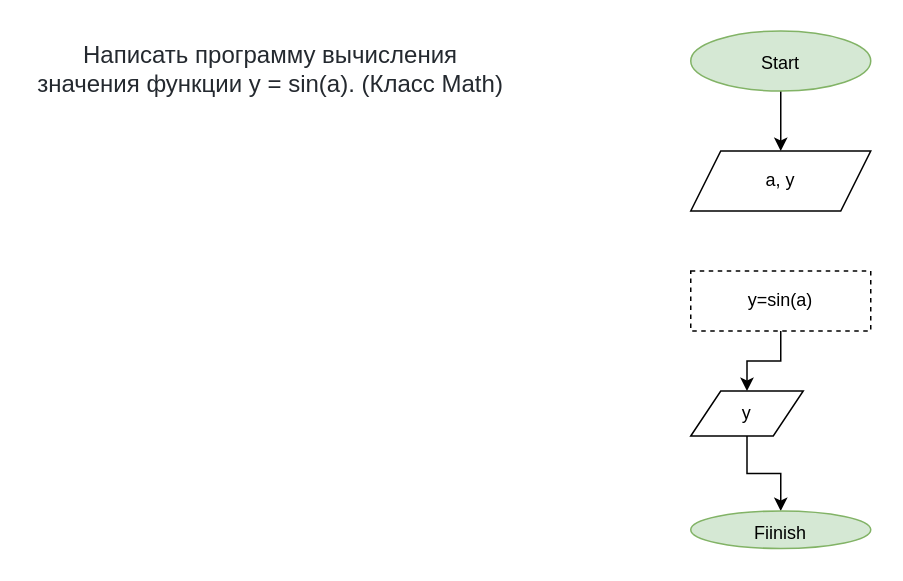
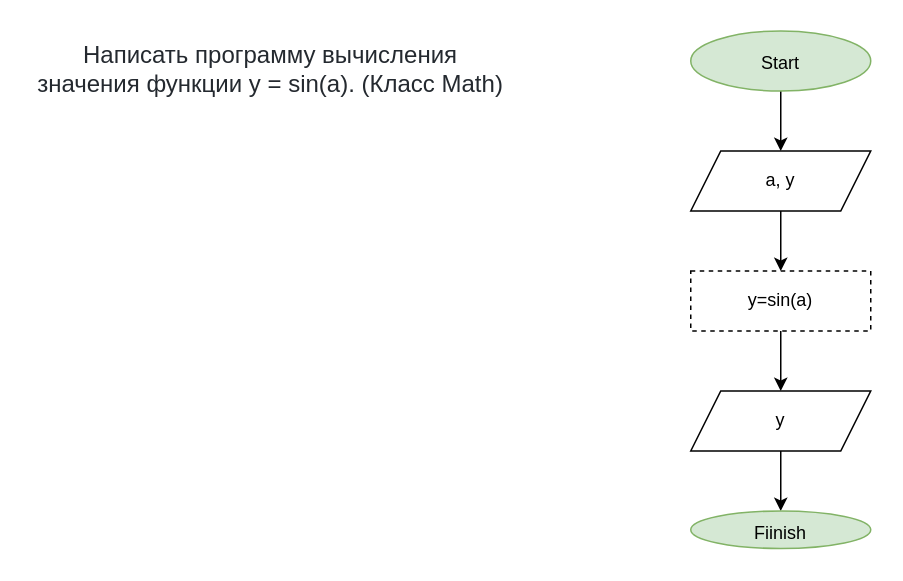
none -> (781, 236)
(747, 413) -> (781, 421)
